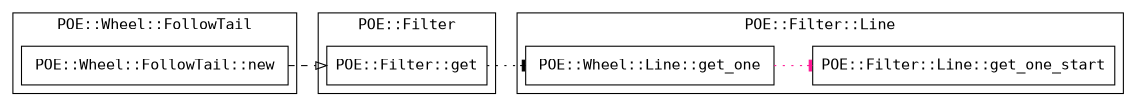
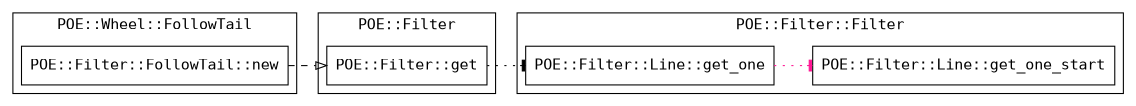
(820, 25) -> (820, 25)
(155, 66) -> (155, 66)
(650, 66) -> (650, 66)
